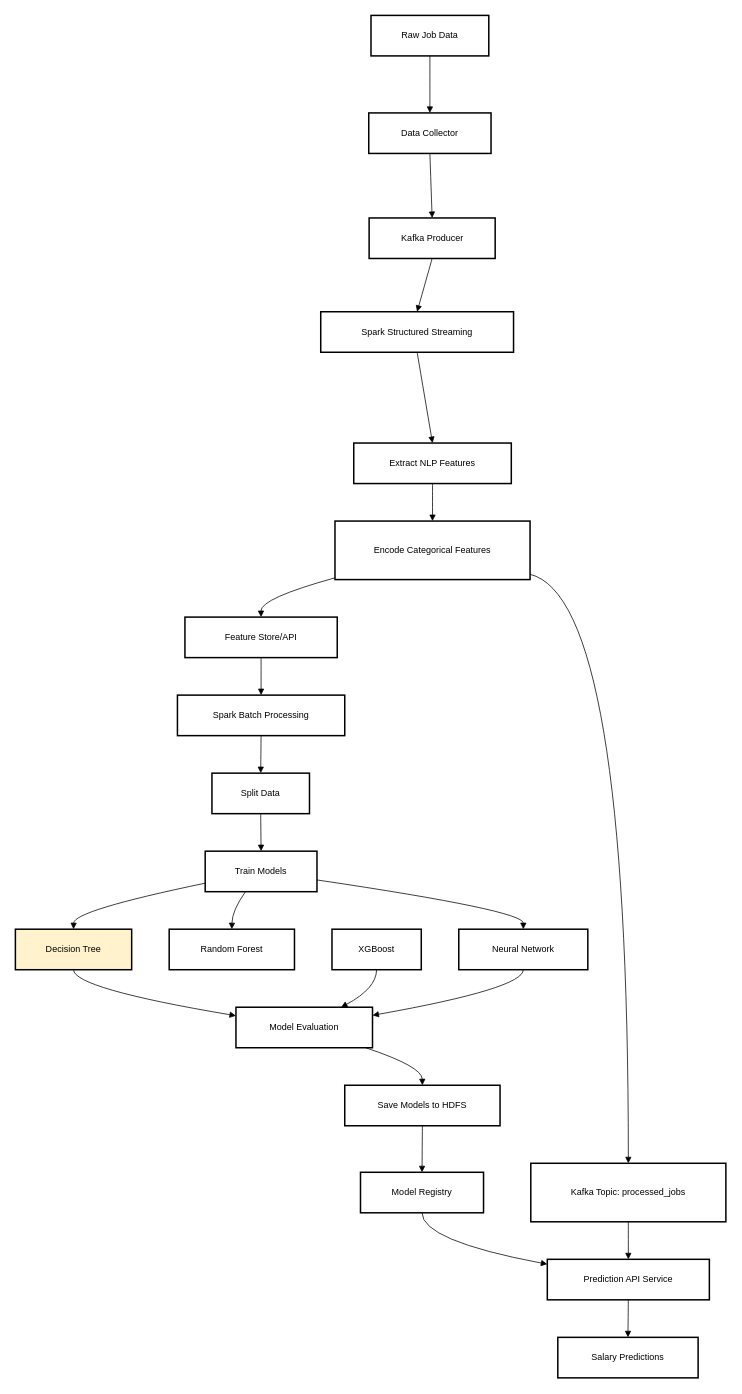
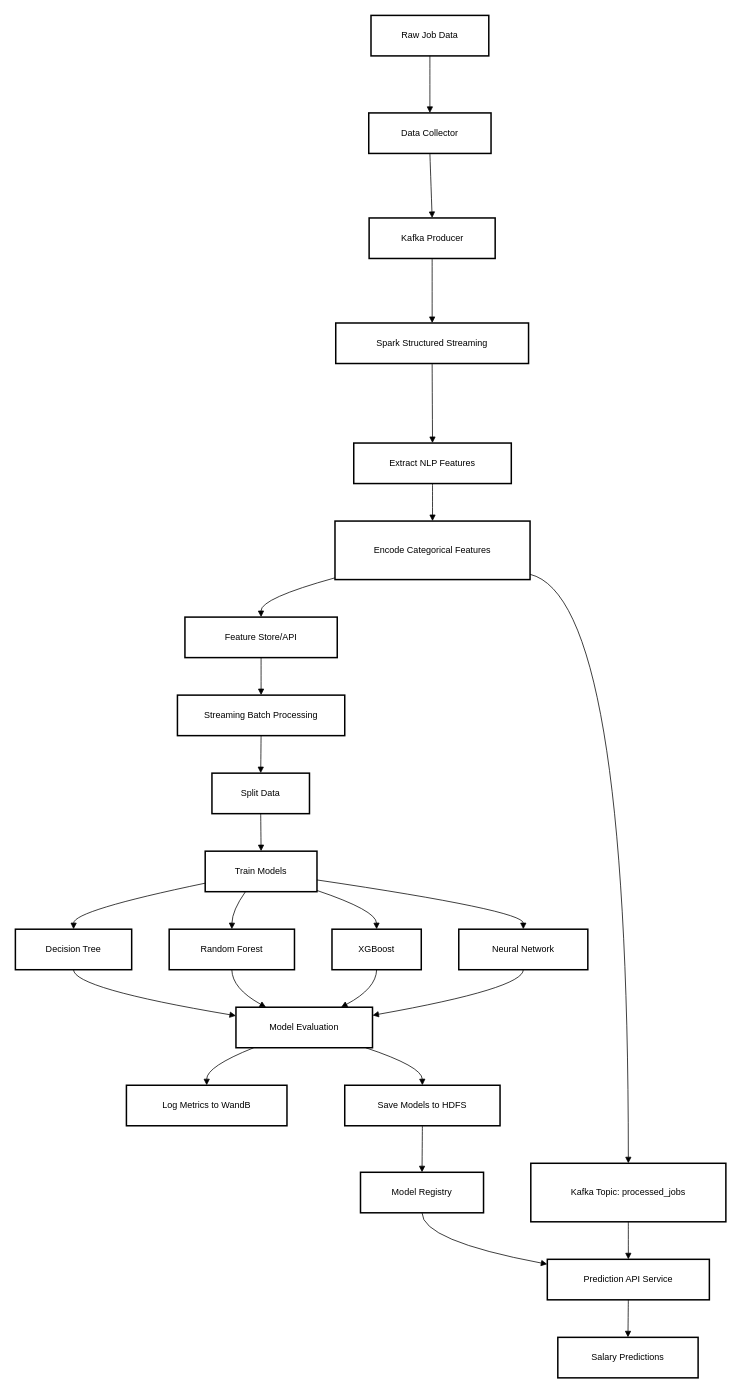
(417, 332) -> (432, 343)
(261, 715) -> (261, 715)
none -> (349, 902)
(74, 949) -> (74, 949)
none -> (242, 991)
none -> (226, 1060)
none -> (207, 1105)
